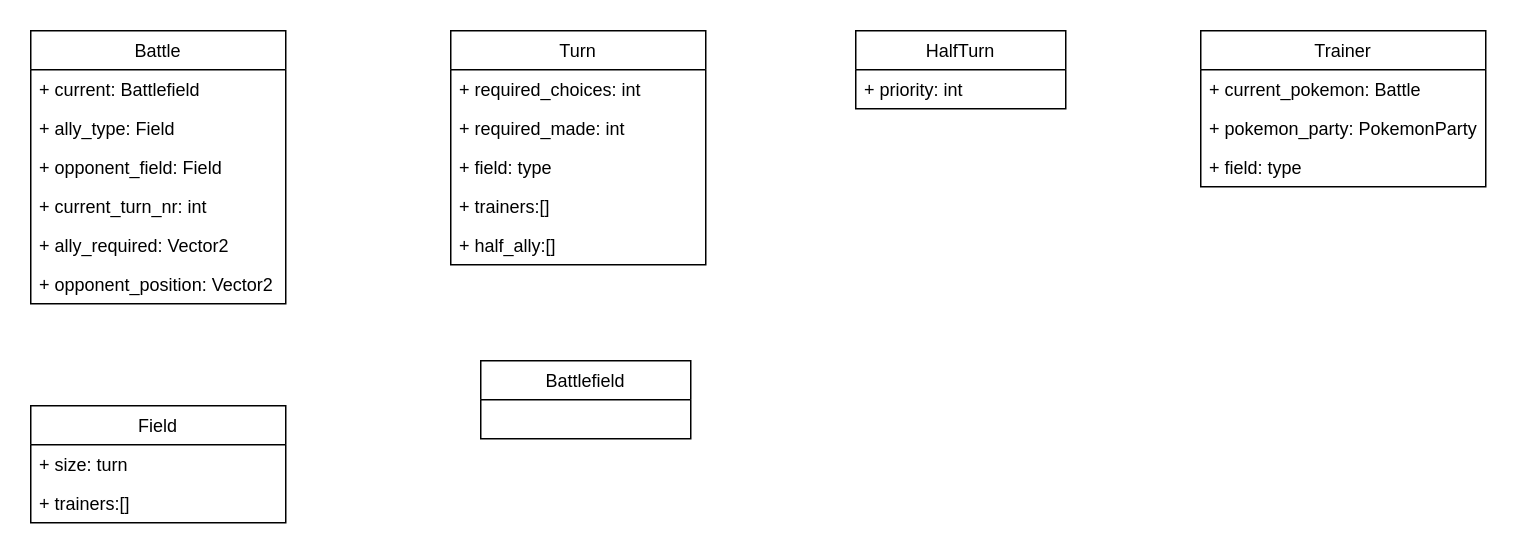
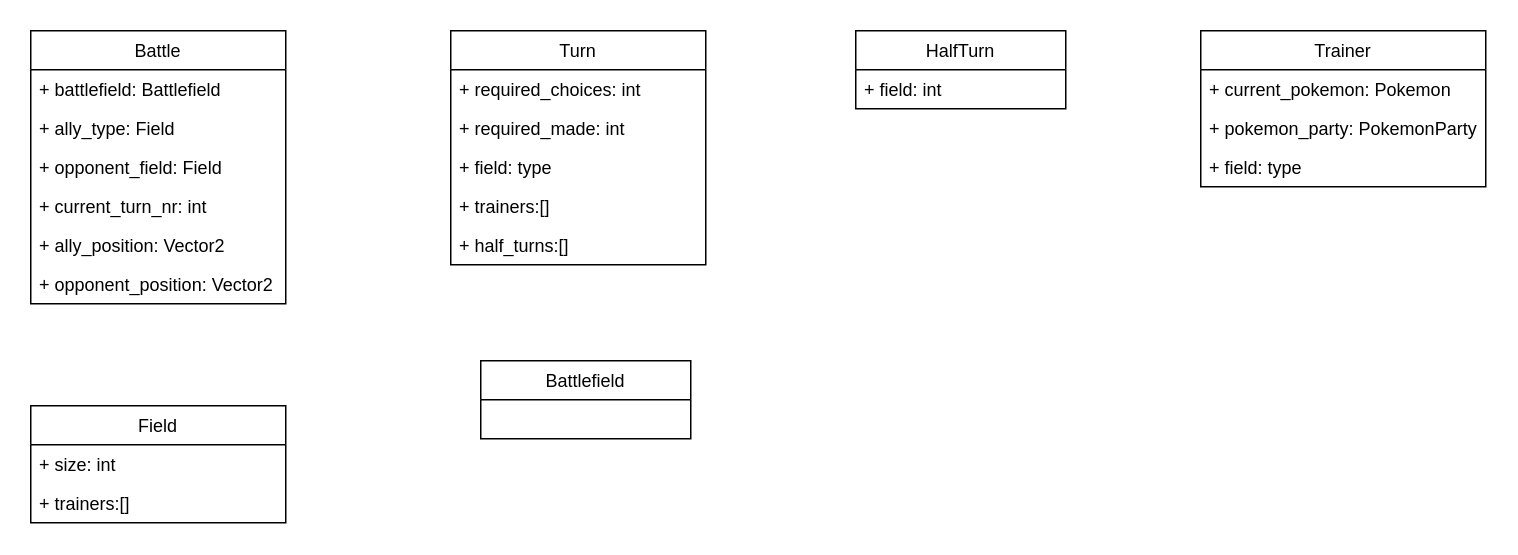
(136, 90) -> (149, 90)
(926, 90) -> (910, 90)
(1326, 90) -> (1333, 90)
(146, 246) -> (144, 246)
(518, 246) -> (528, 246)
(90, 465) -> (83, 465)
